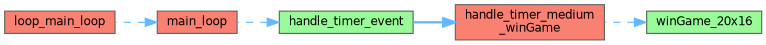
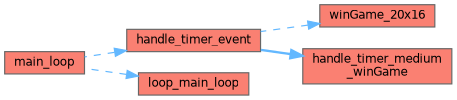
(130, 22) -> (106, 71)
(346, 22) -> (194, 40)
(620, 22) -> (284, 28)
(704, 22) -> (377, 16)
